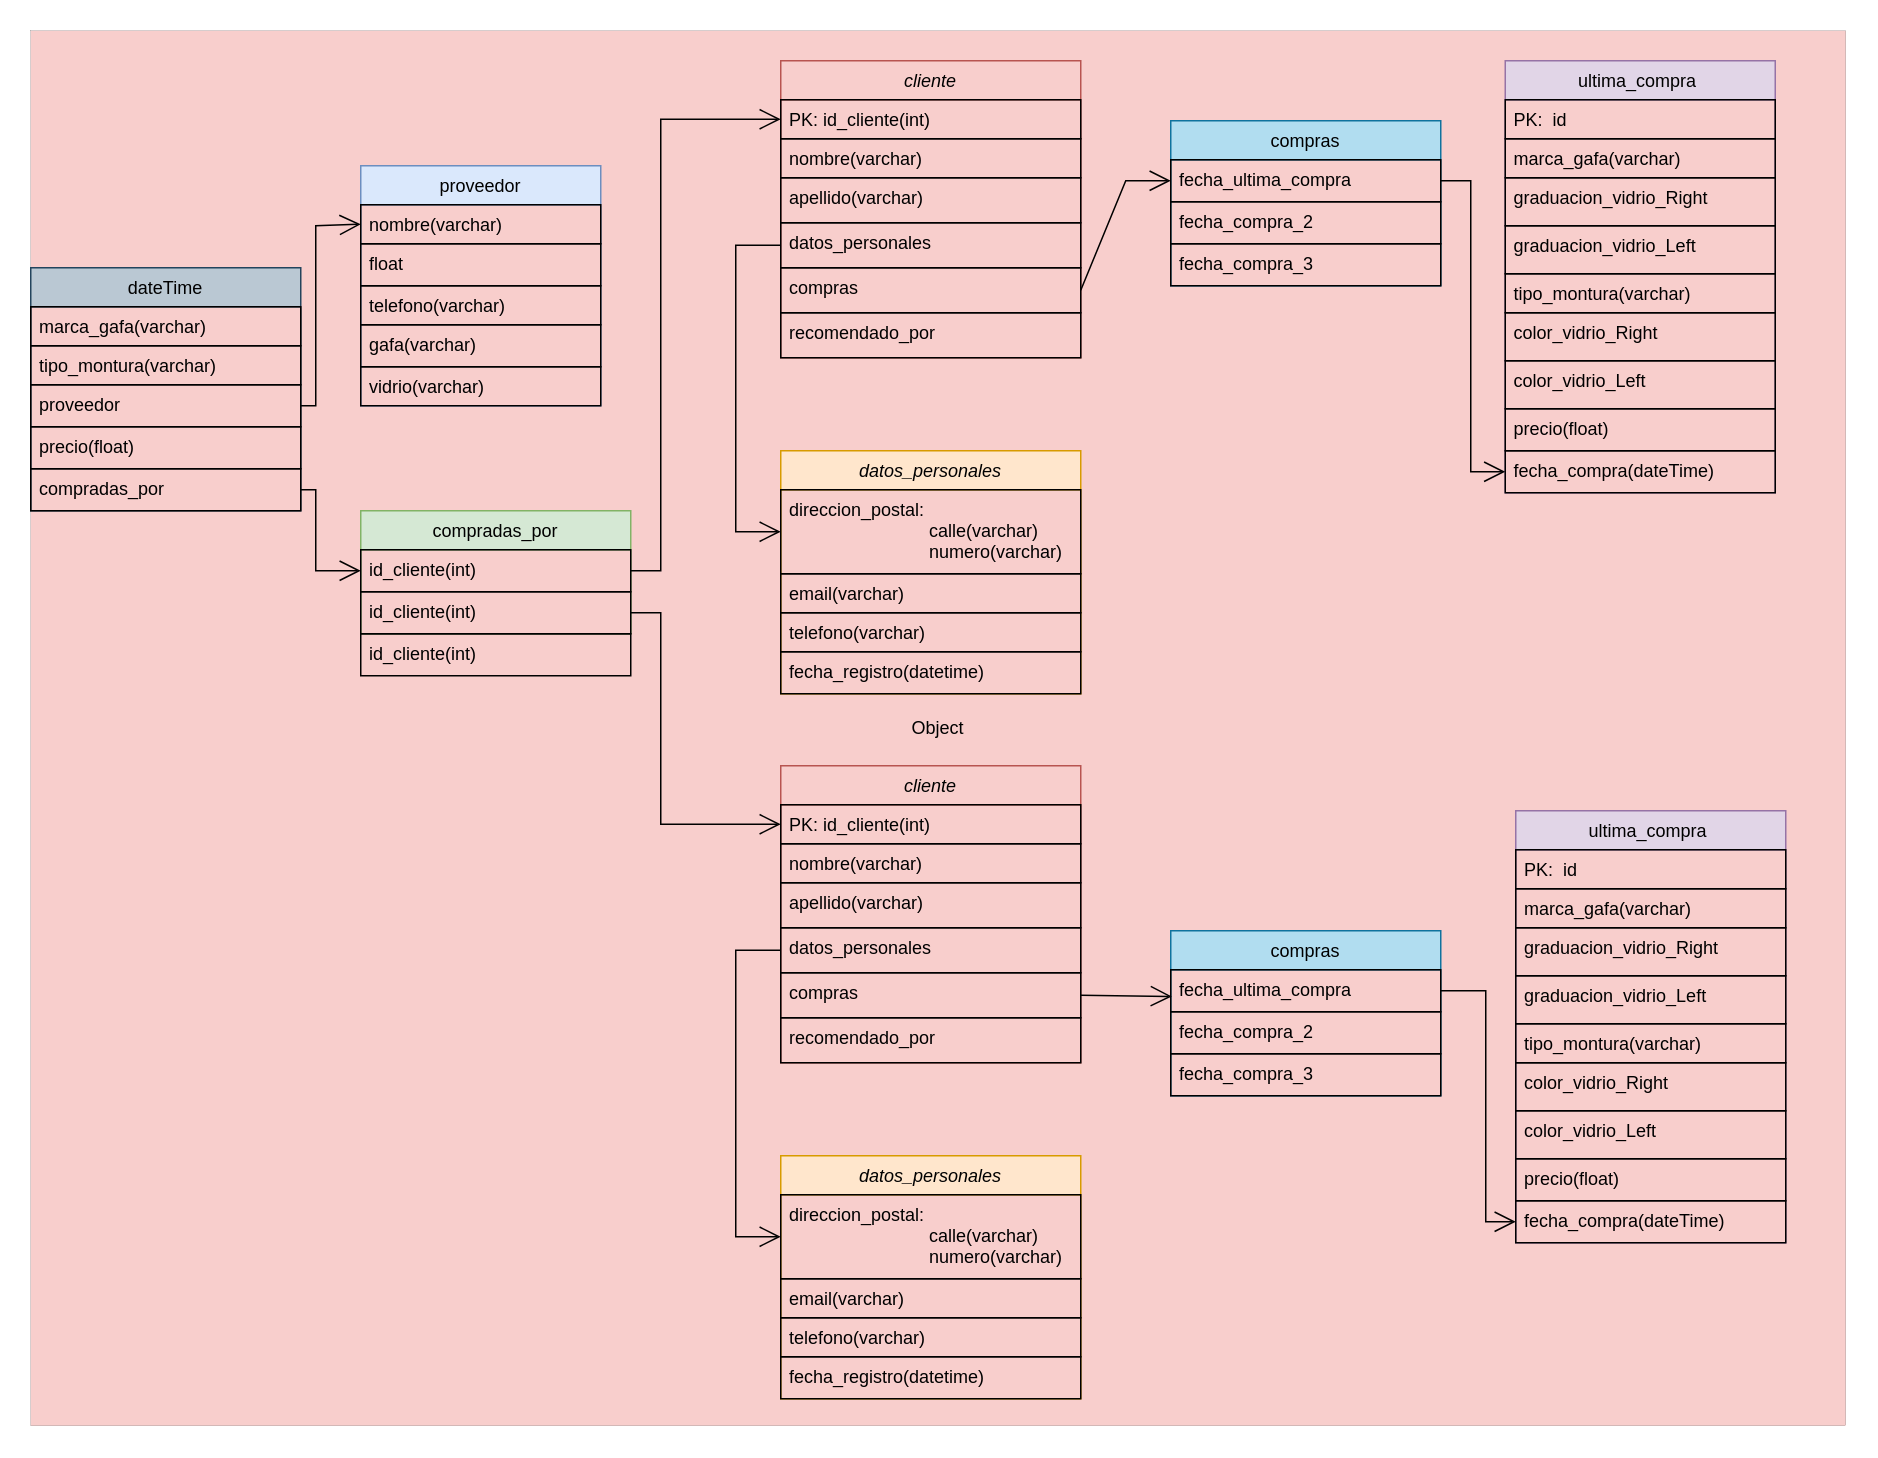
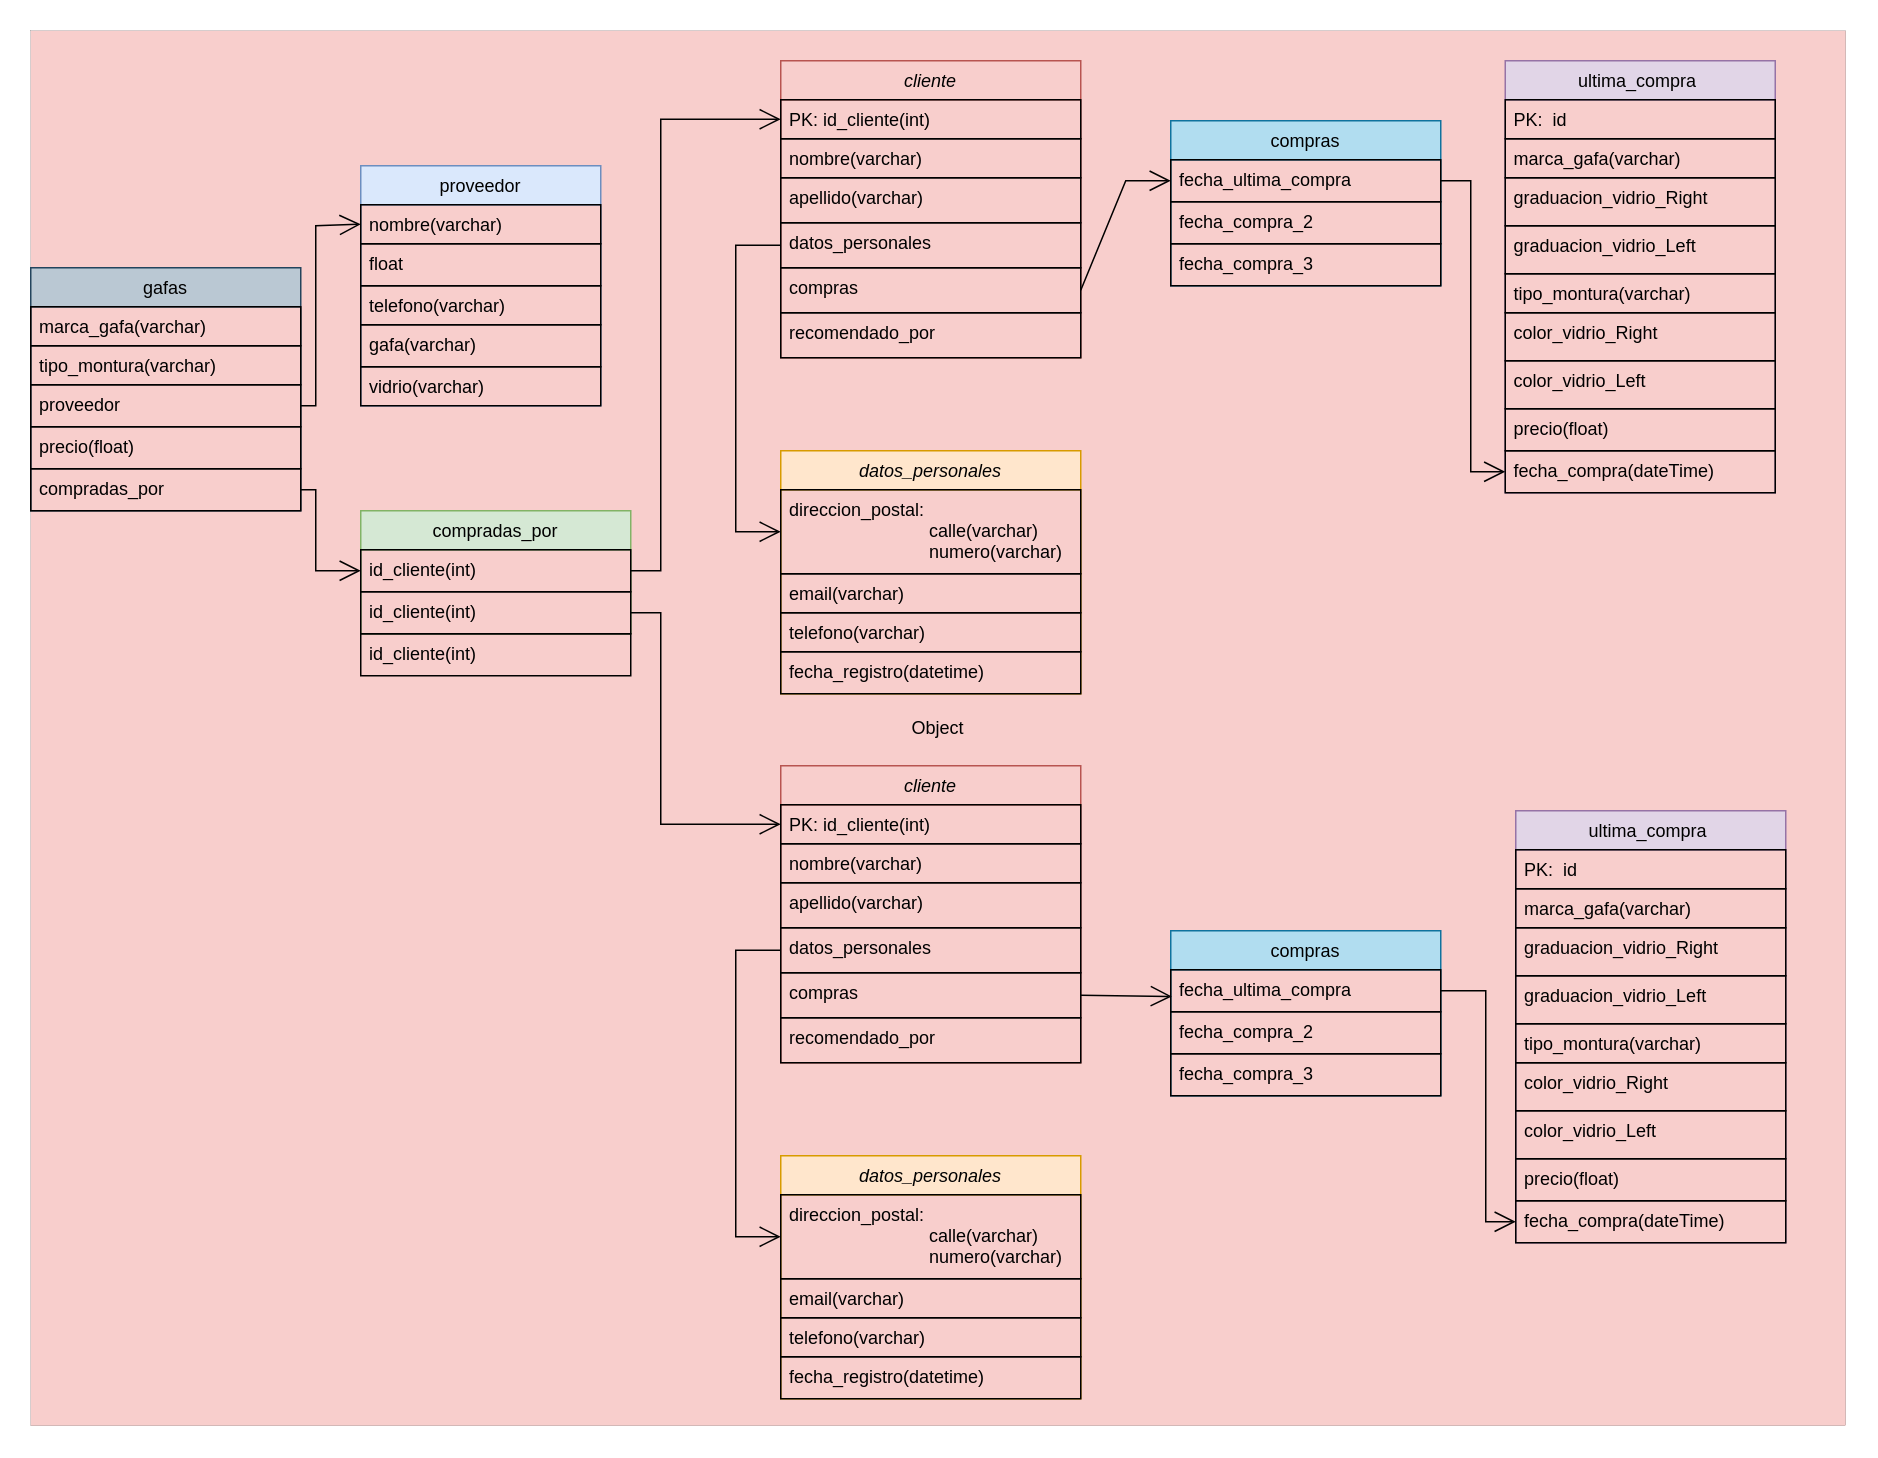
(165, 288) -> (165, 288)
